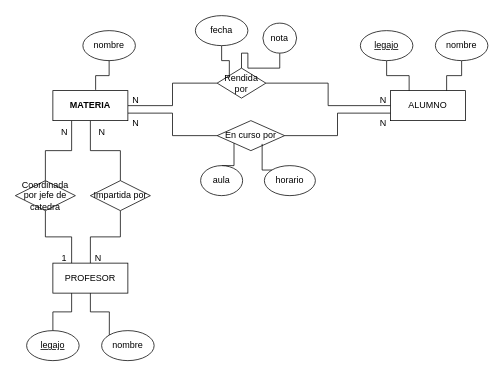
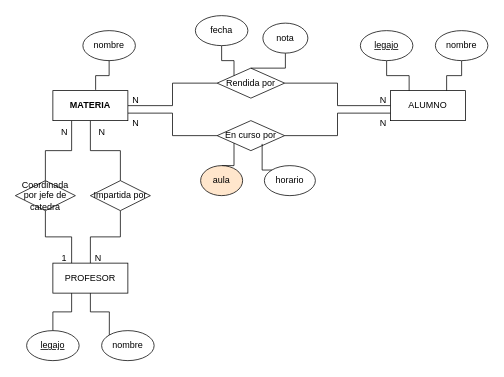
(280, 38) -> (285, 38)
(242, 83) -> (251, 83)
(222, 180) -> (222, 180)
